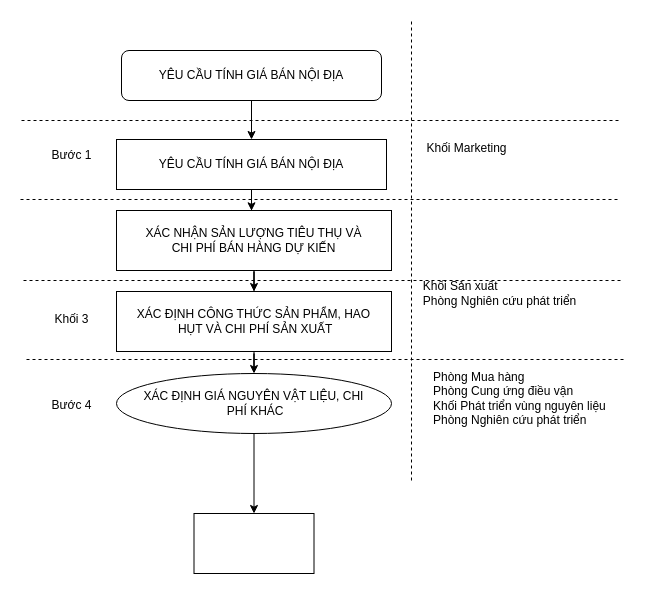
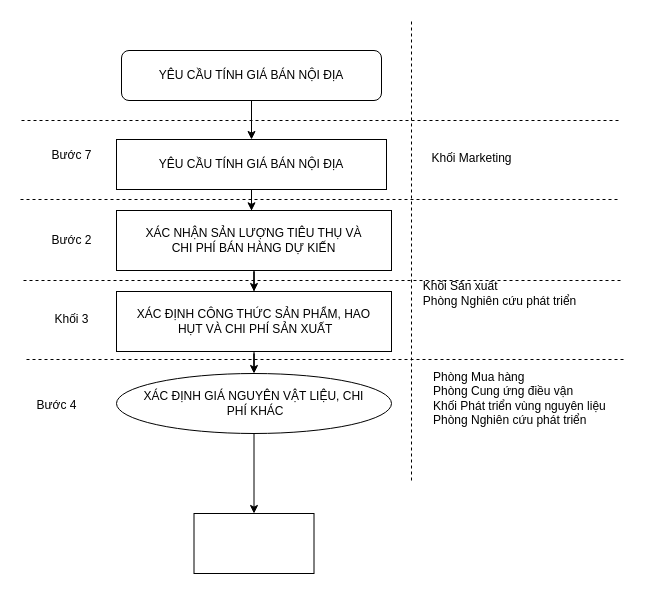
(467, 149) -> (472, 159)
(72, 156) -> (72, 156)
none -> (72, 241)
(72, 406) -> (57, 406)
